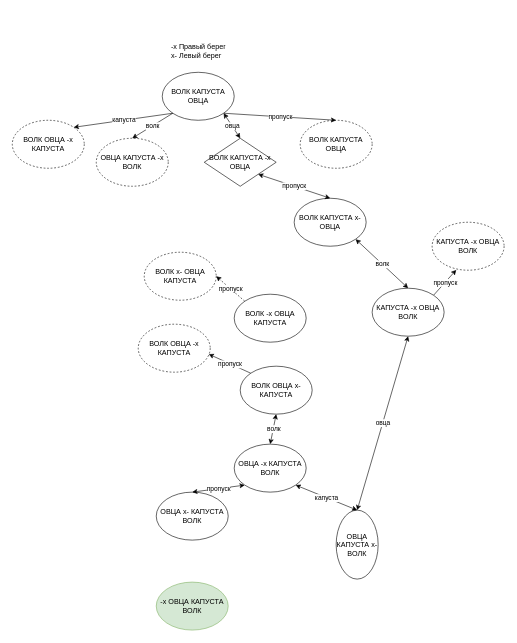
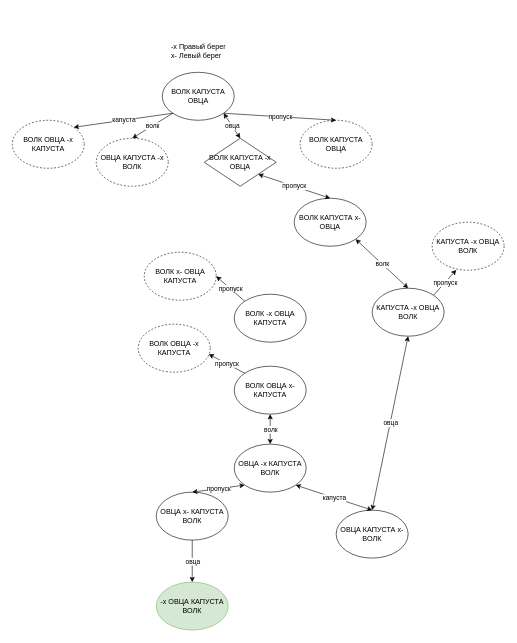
(240, 297) -> (240, 297)
(276, 390) -> (270, 390)
(357, 545) -> (372, 534)
none -> (192, 561)
